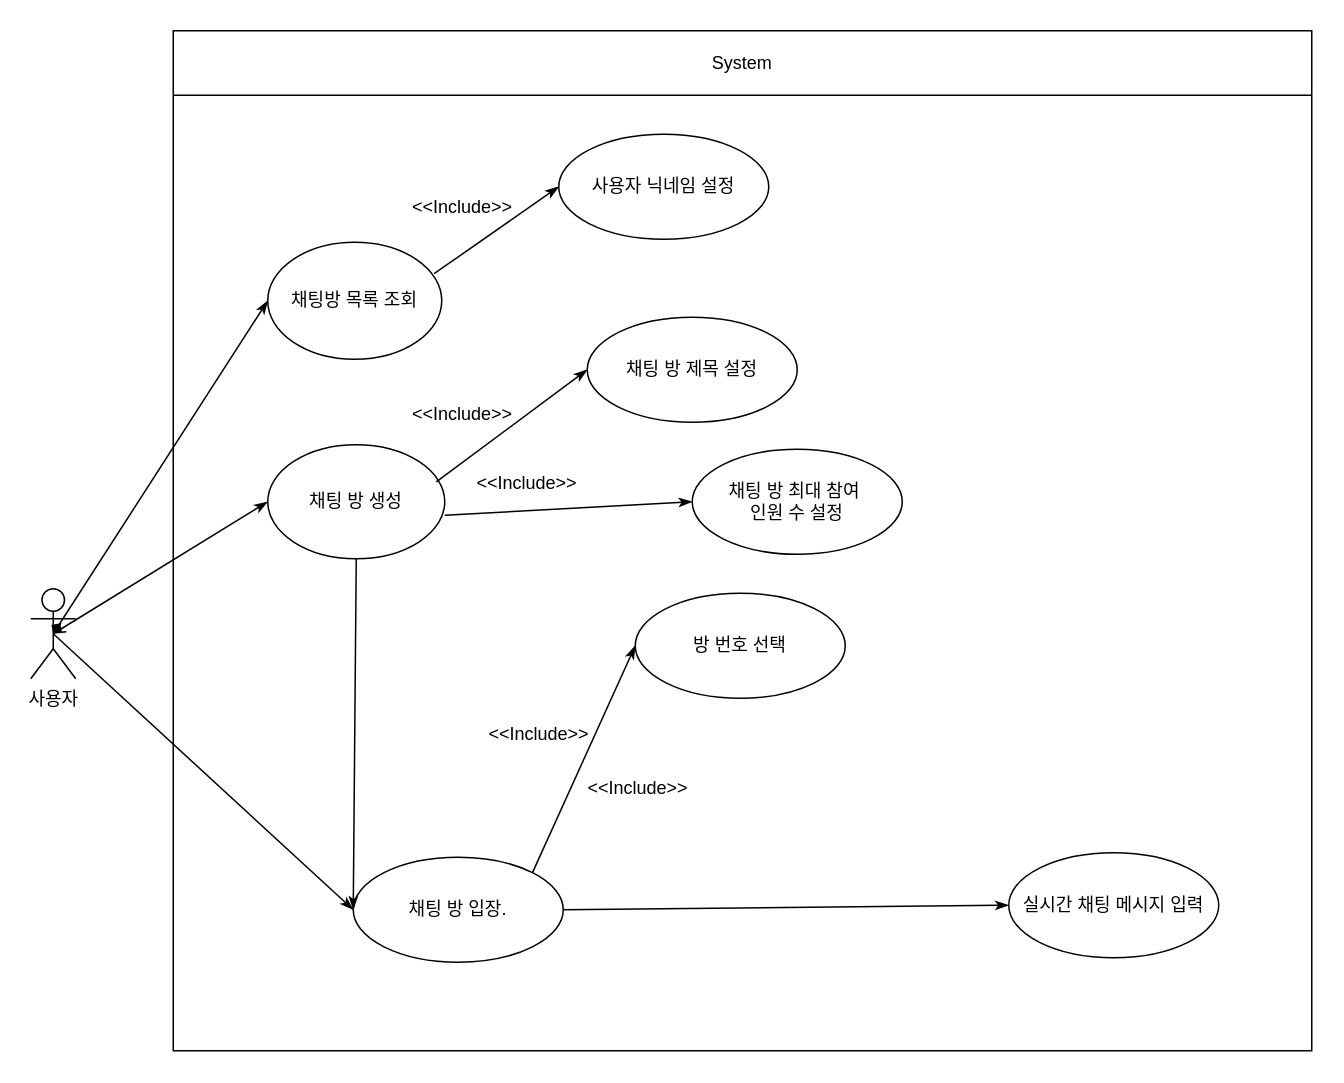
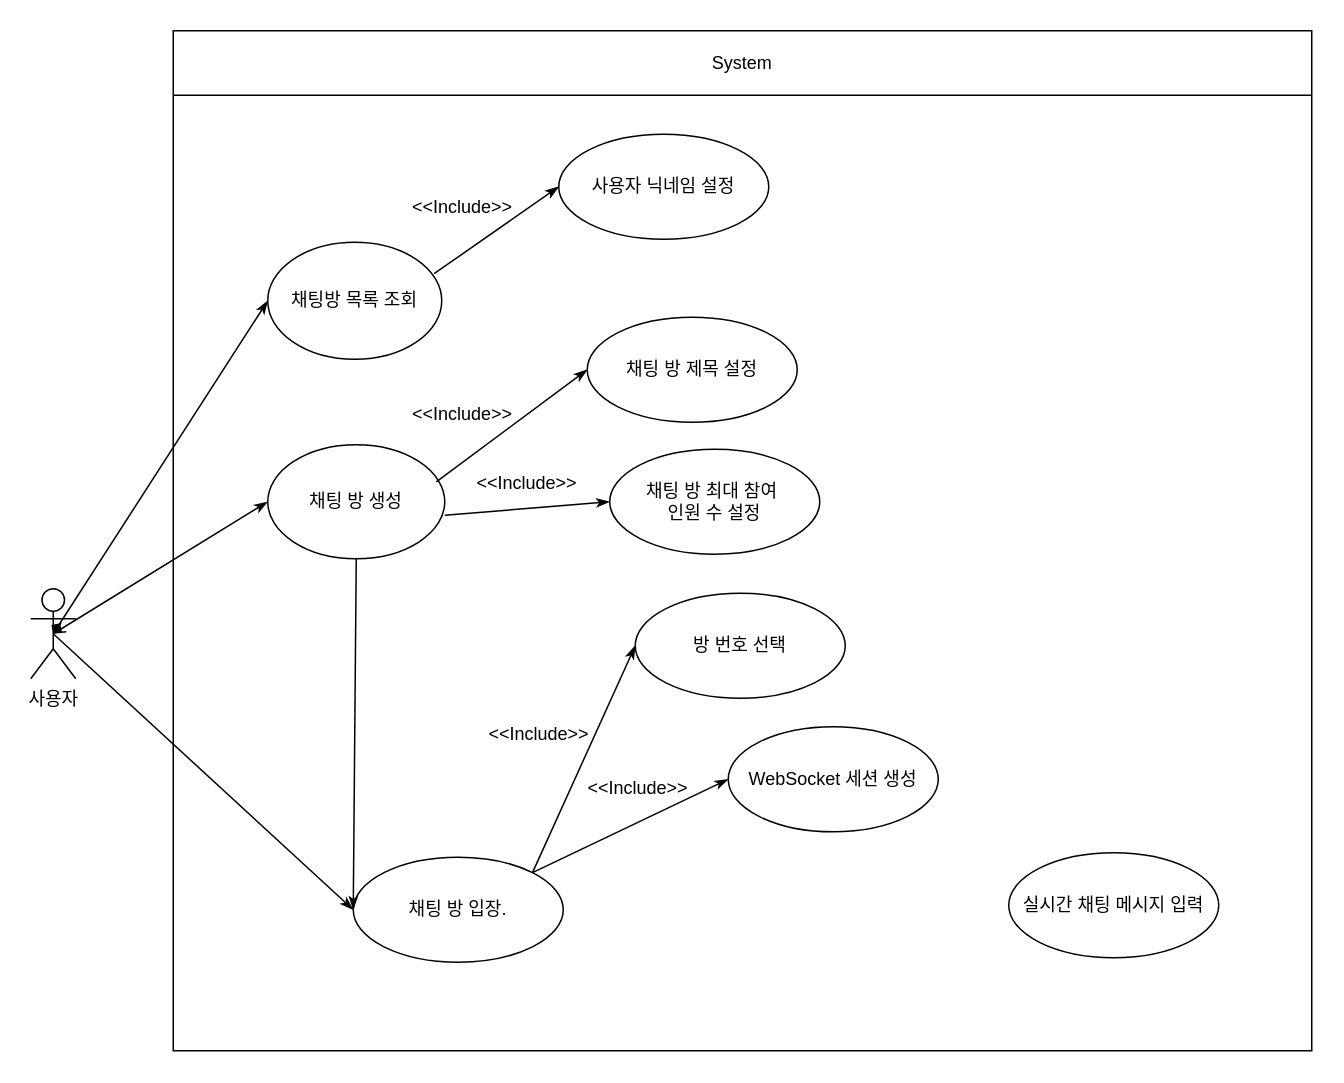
(797, 502) -> (715, 502)
none -> (833, 779)
none -> (627, 828)
(782, 908) -> none
